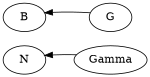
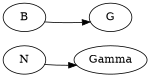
(71, 12) -> (63, 23)
(65, 55) -> (57, 65)
